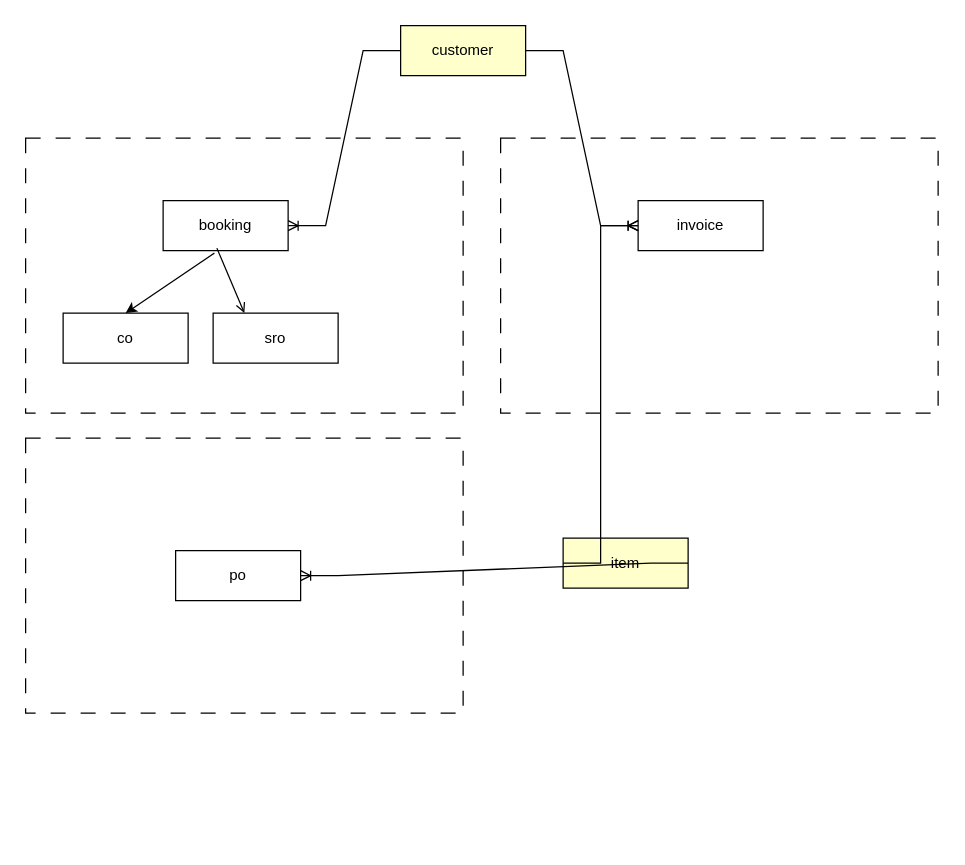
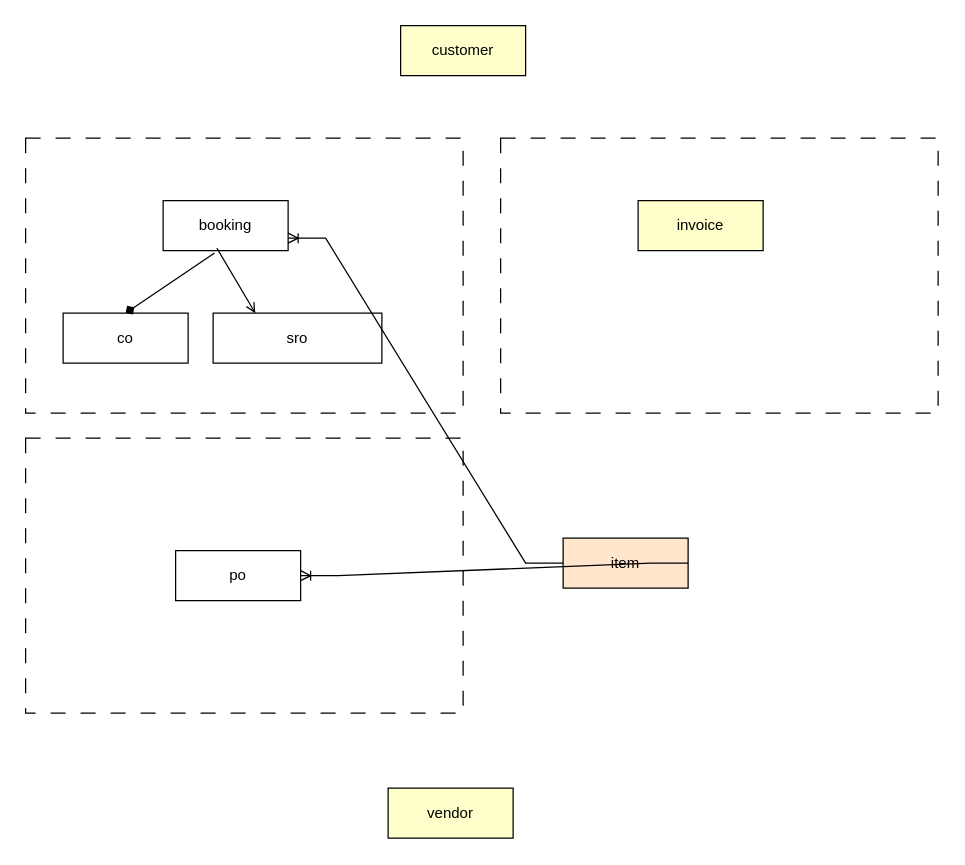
(578, 118) -> none
(344, 138) -> none
(701, 226) -> (701, 226)
(134, 308) -> (134, 307)
(276, 338) -> (298, 338)
(601, 414) -> (426, 401)
(626, 563) -> (626, 563)
none -> (451, 813)
